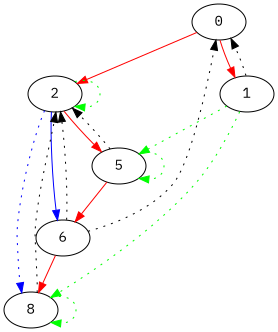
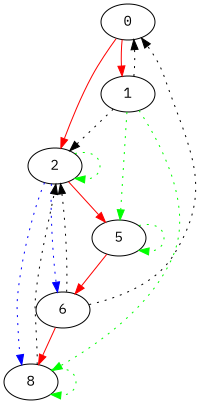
(95, 132) -> (95, 127)
(52, 163) -> (52, 235)
